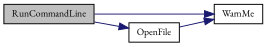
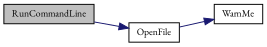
(149, 14) -> none
